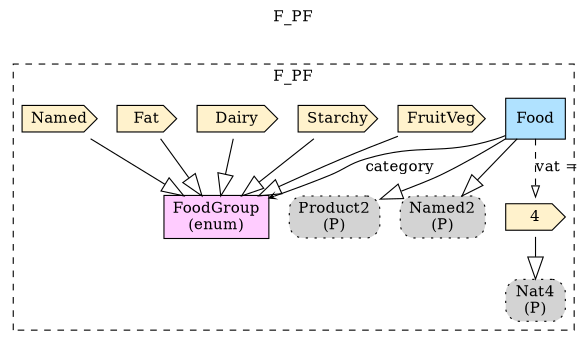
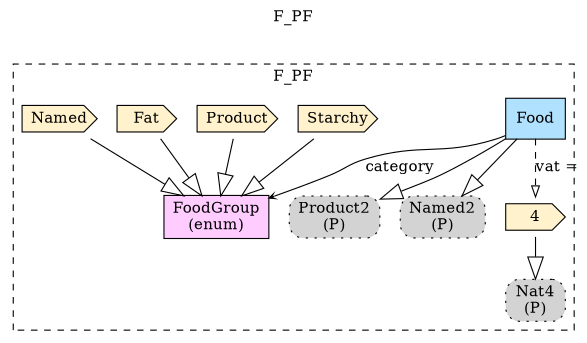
(237, 119) -> (237, 119)
(442, 119) -> none
